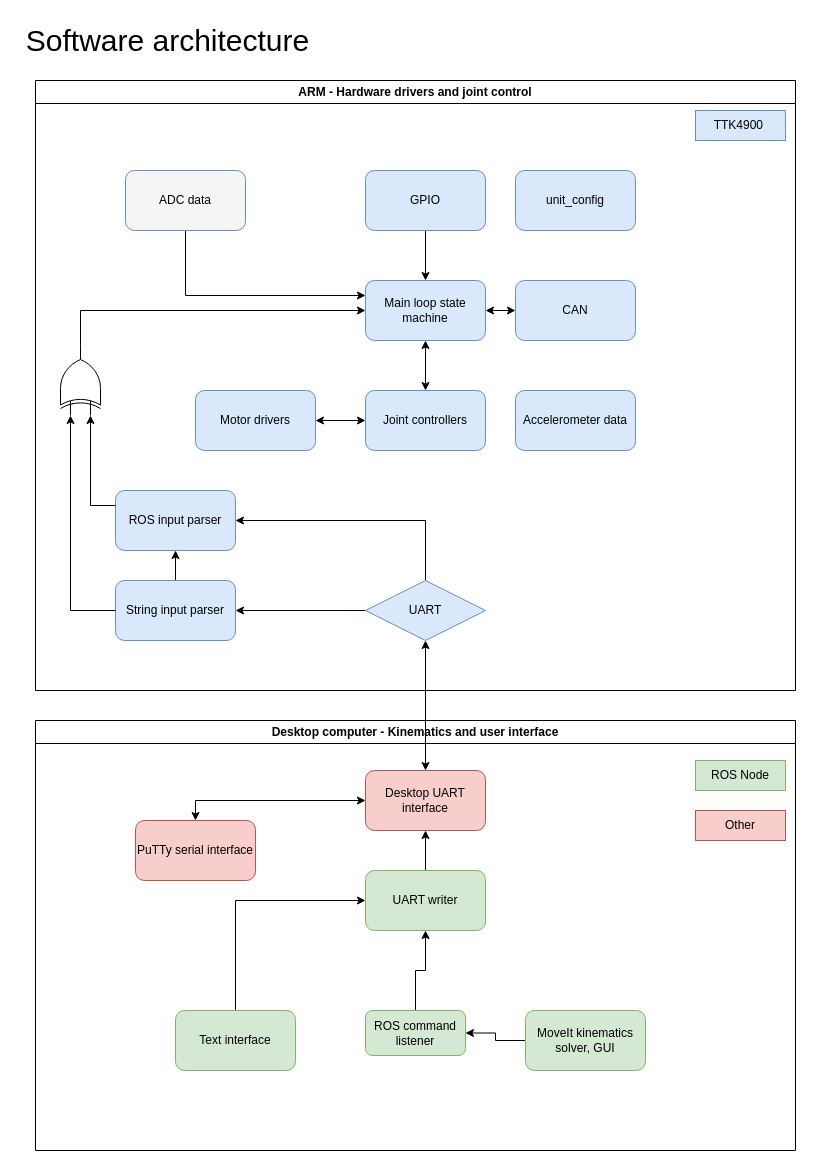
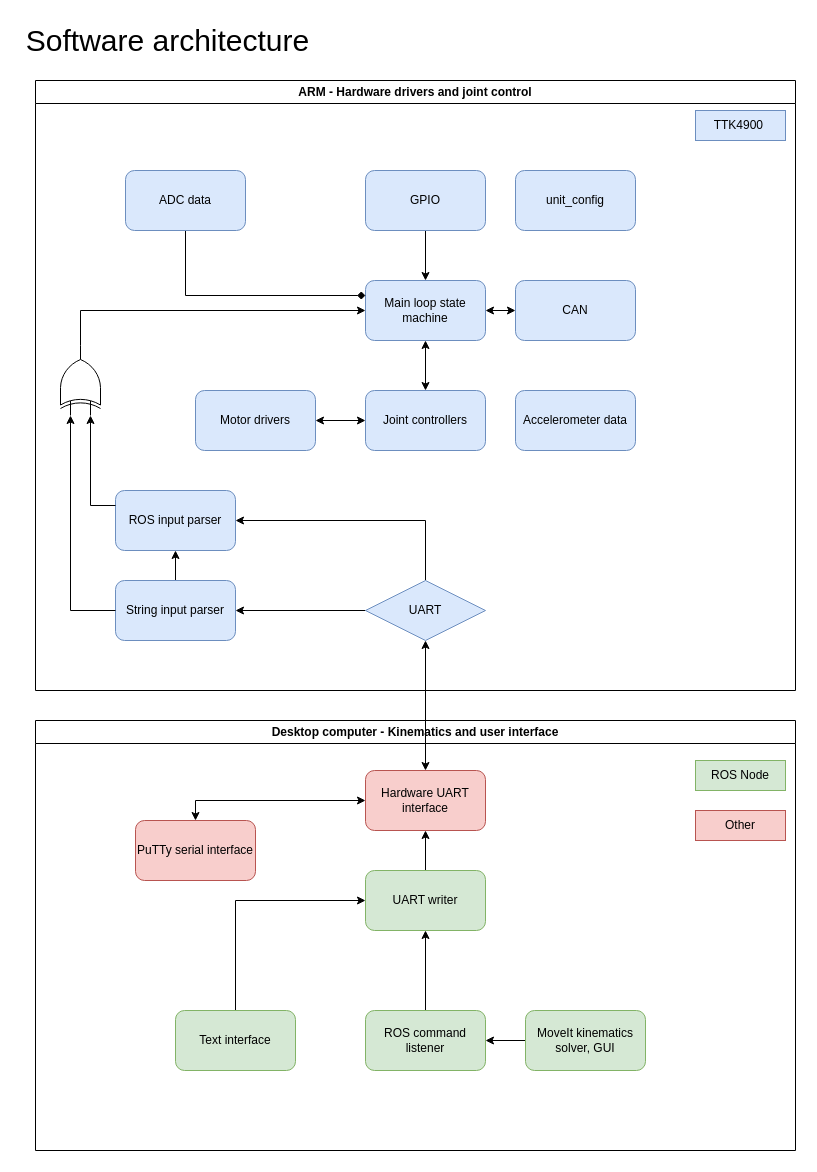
(186, 201) -> (186, 201)
(357, 296) -> (356, 296)
(426, 801) -> (426, 801)
(416, 1033) -> (426, 1041)
